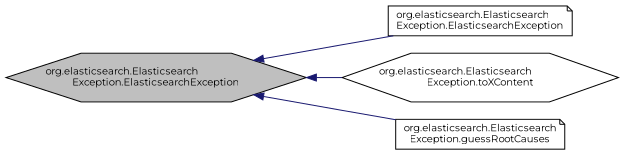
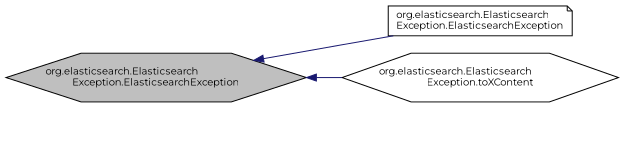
(480, 134) -> none
